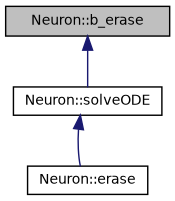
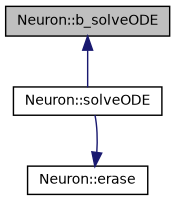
(88, 21) -> (88, 21)
(78, 148) -> (97, 134)
